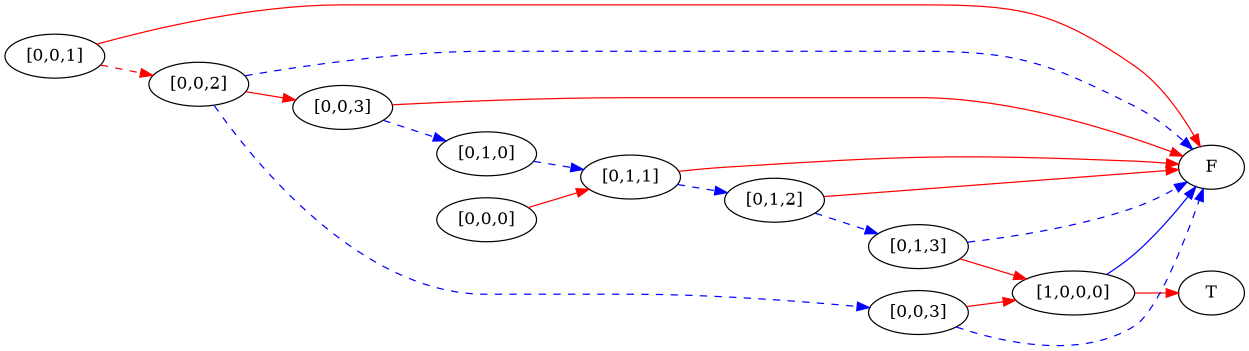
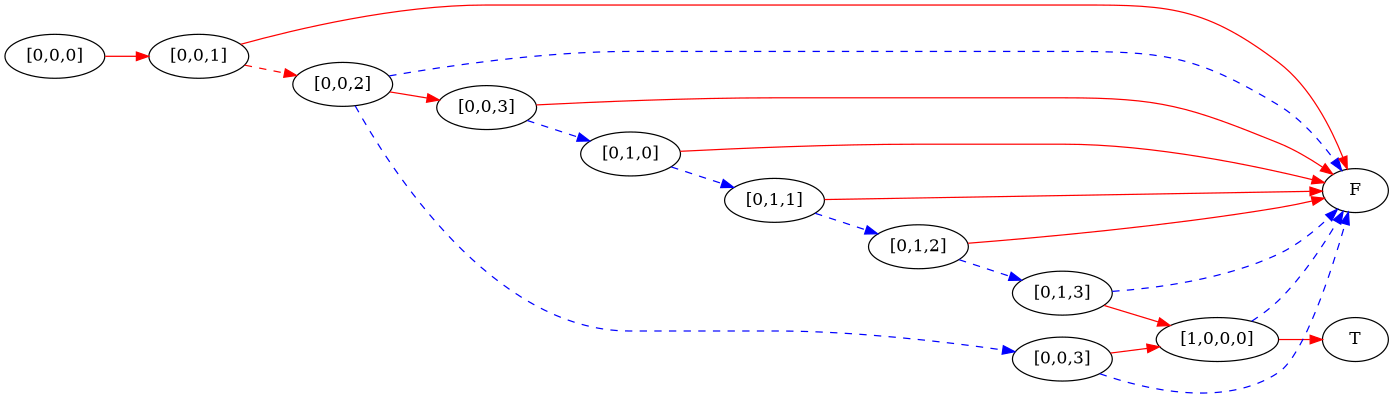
none -> (998, 144)
(553, 200) -> (121, 56)
(1150, 239) -> (1300, 277)
